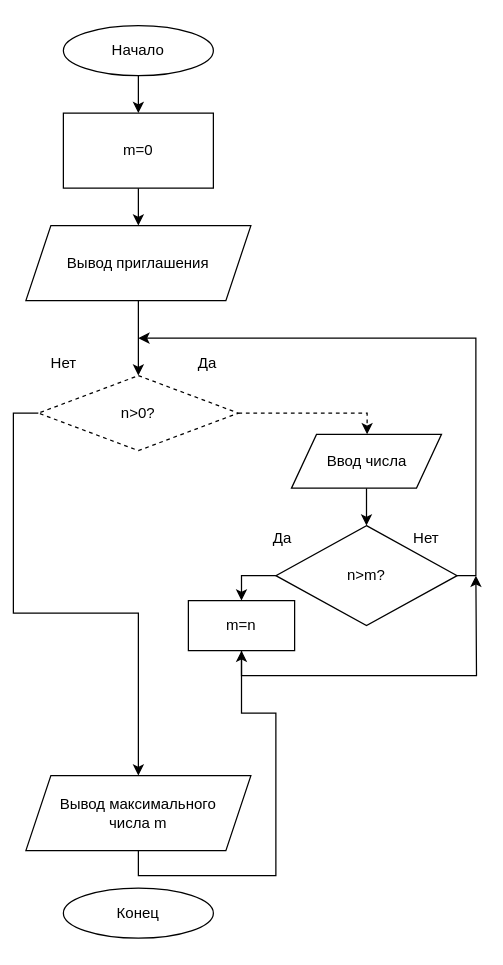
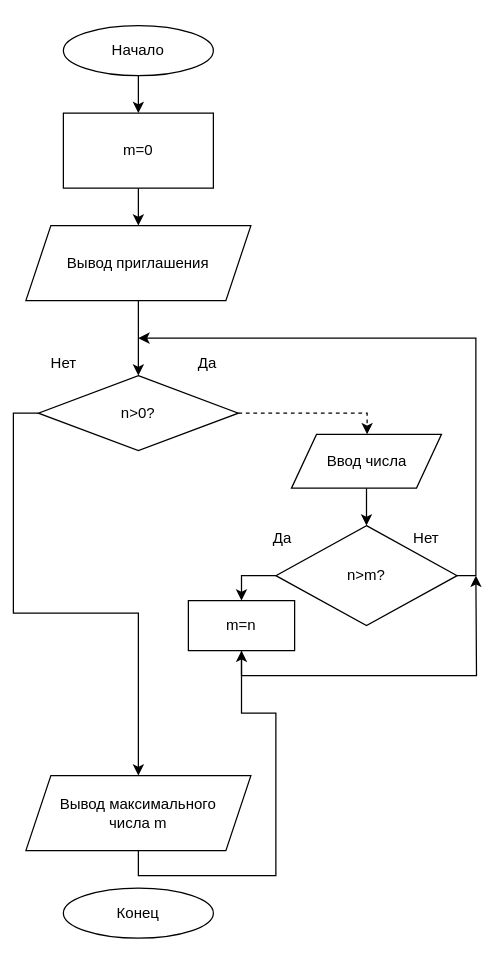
(138, 413) -> (138, 413)
